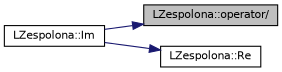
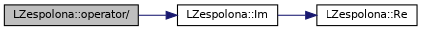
(119, 27) -> (152, 15)
